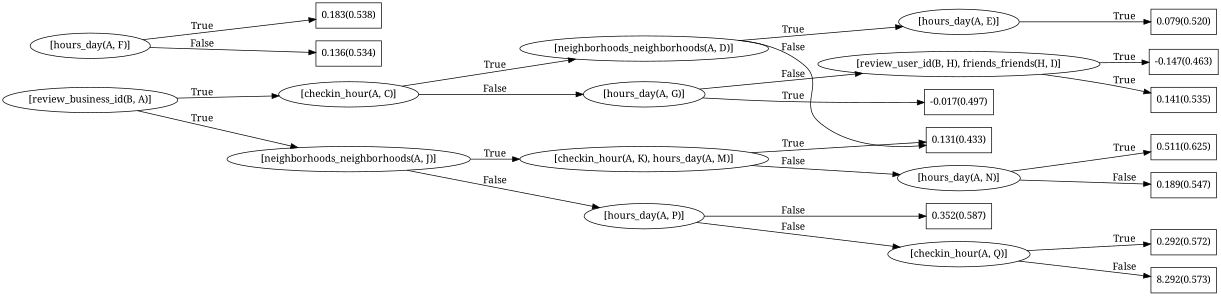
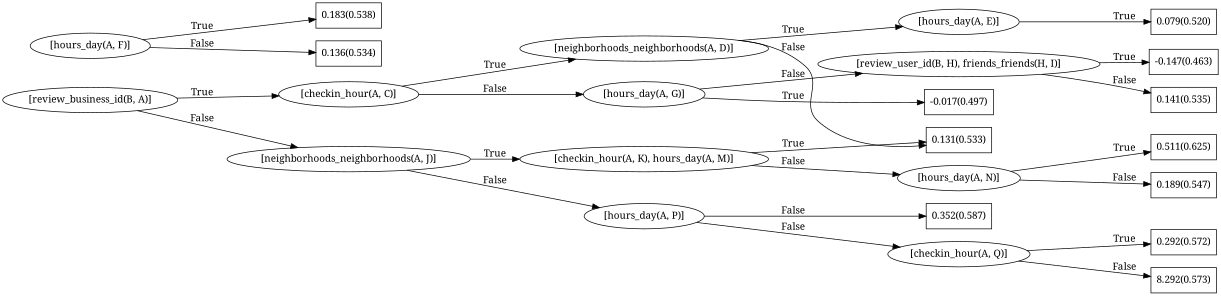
(1125, 81) -> (1125, 81)
(202, 119) -> (202, 119)
(959, 140) -> (959, 140)
